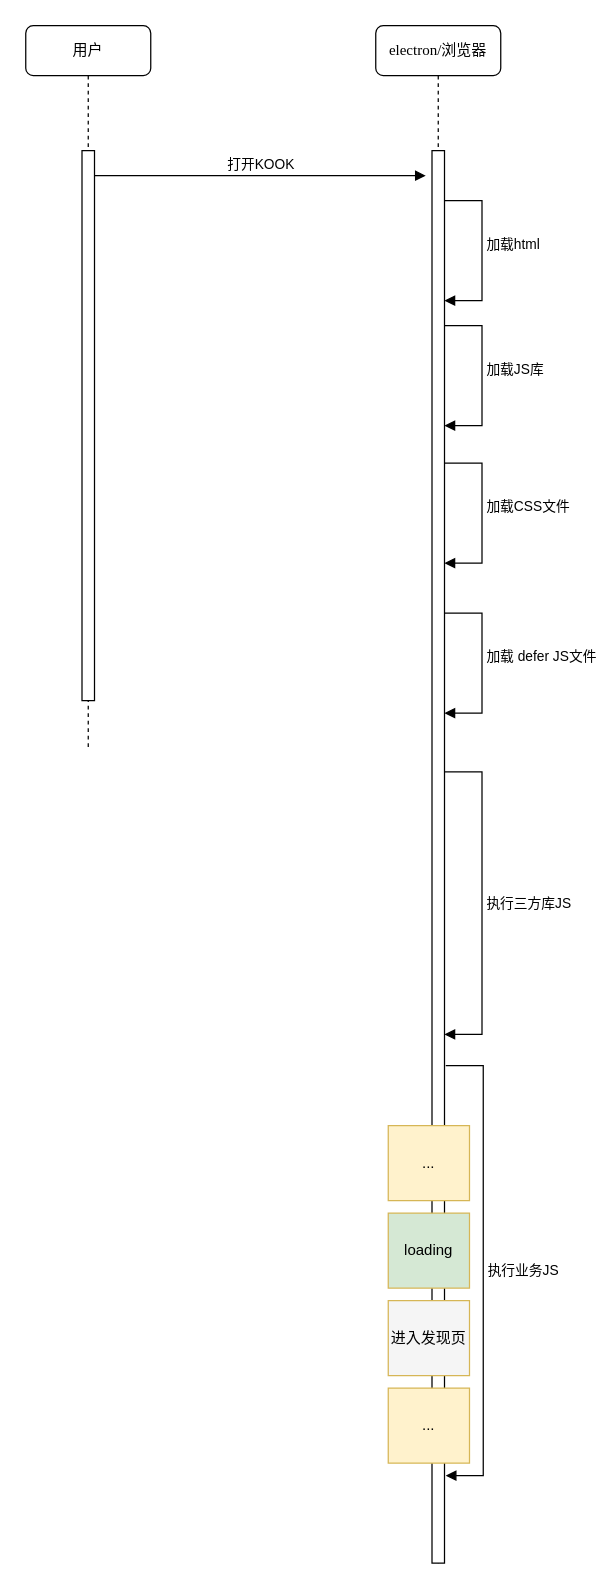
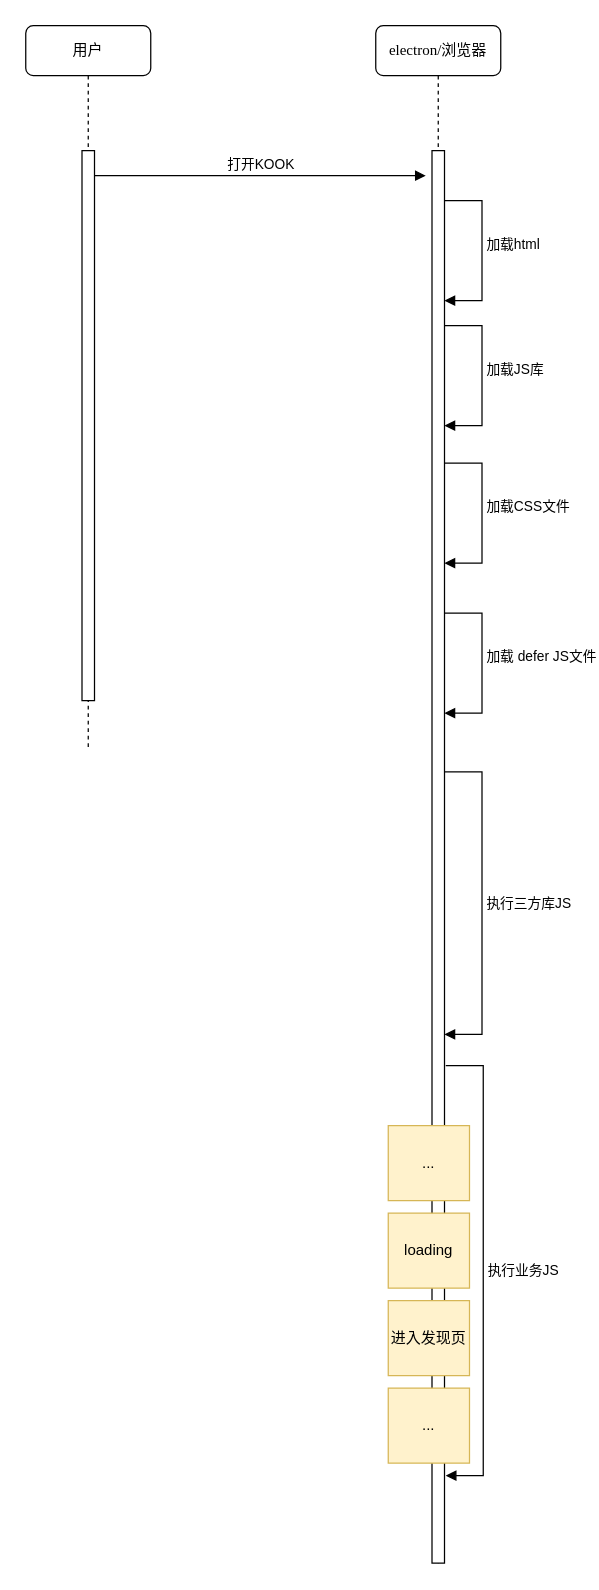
(429, 1251) -> (429, 1251)
(429, 1338) -> (429, 1338)
